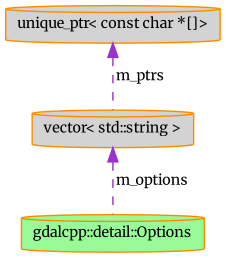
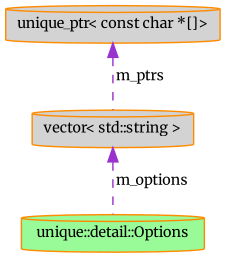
(113, 233) -> (113, 233)
